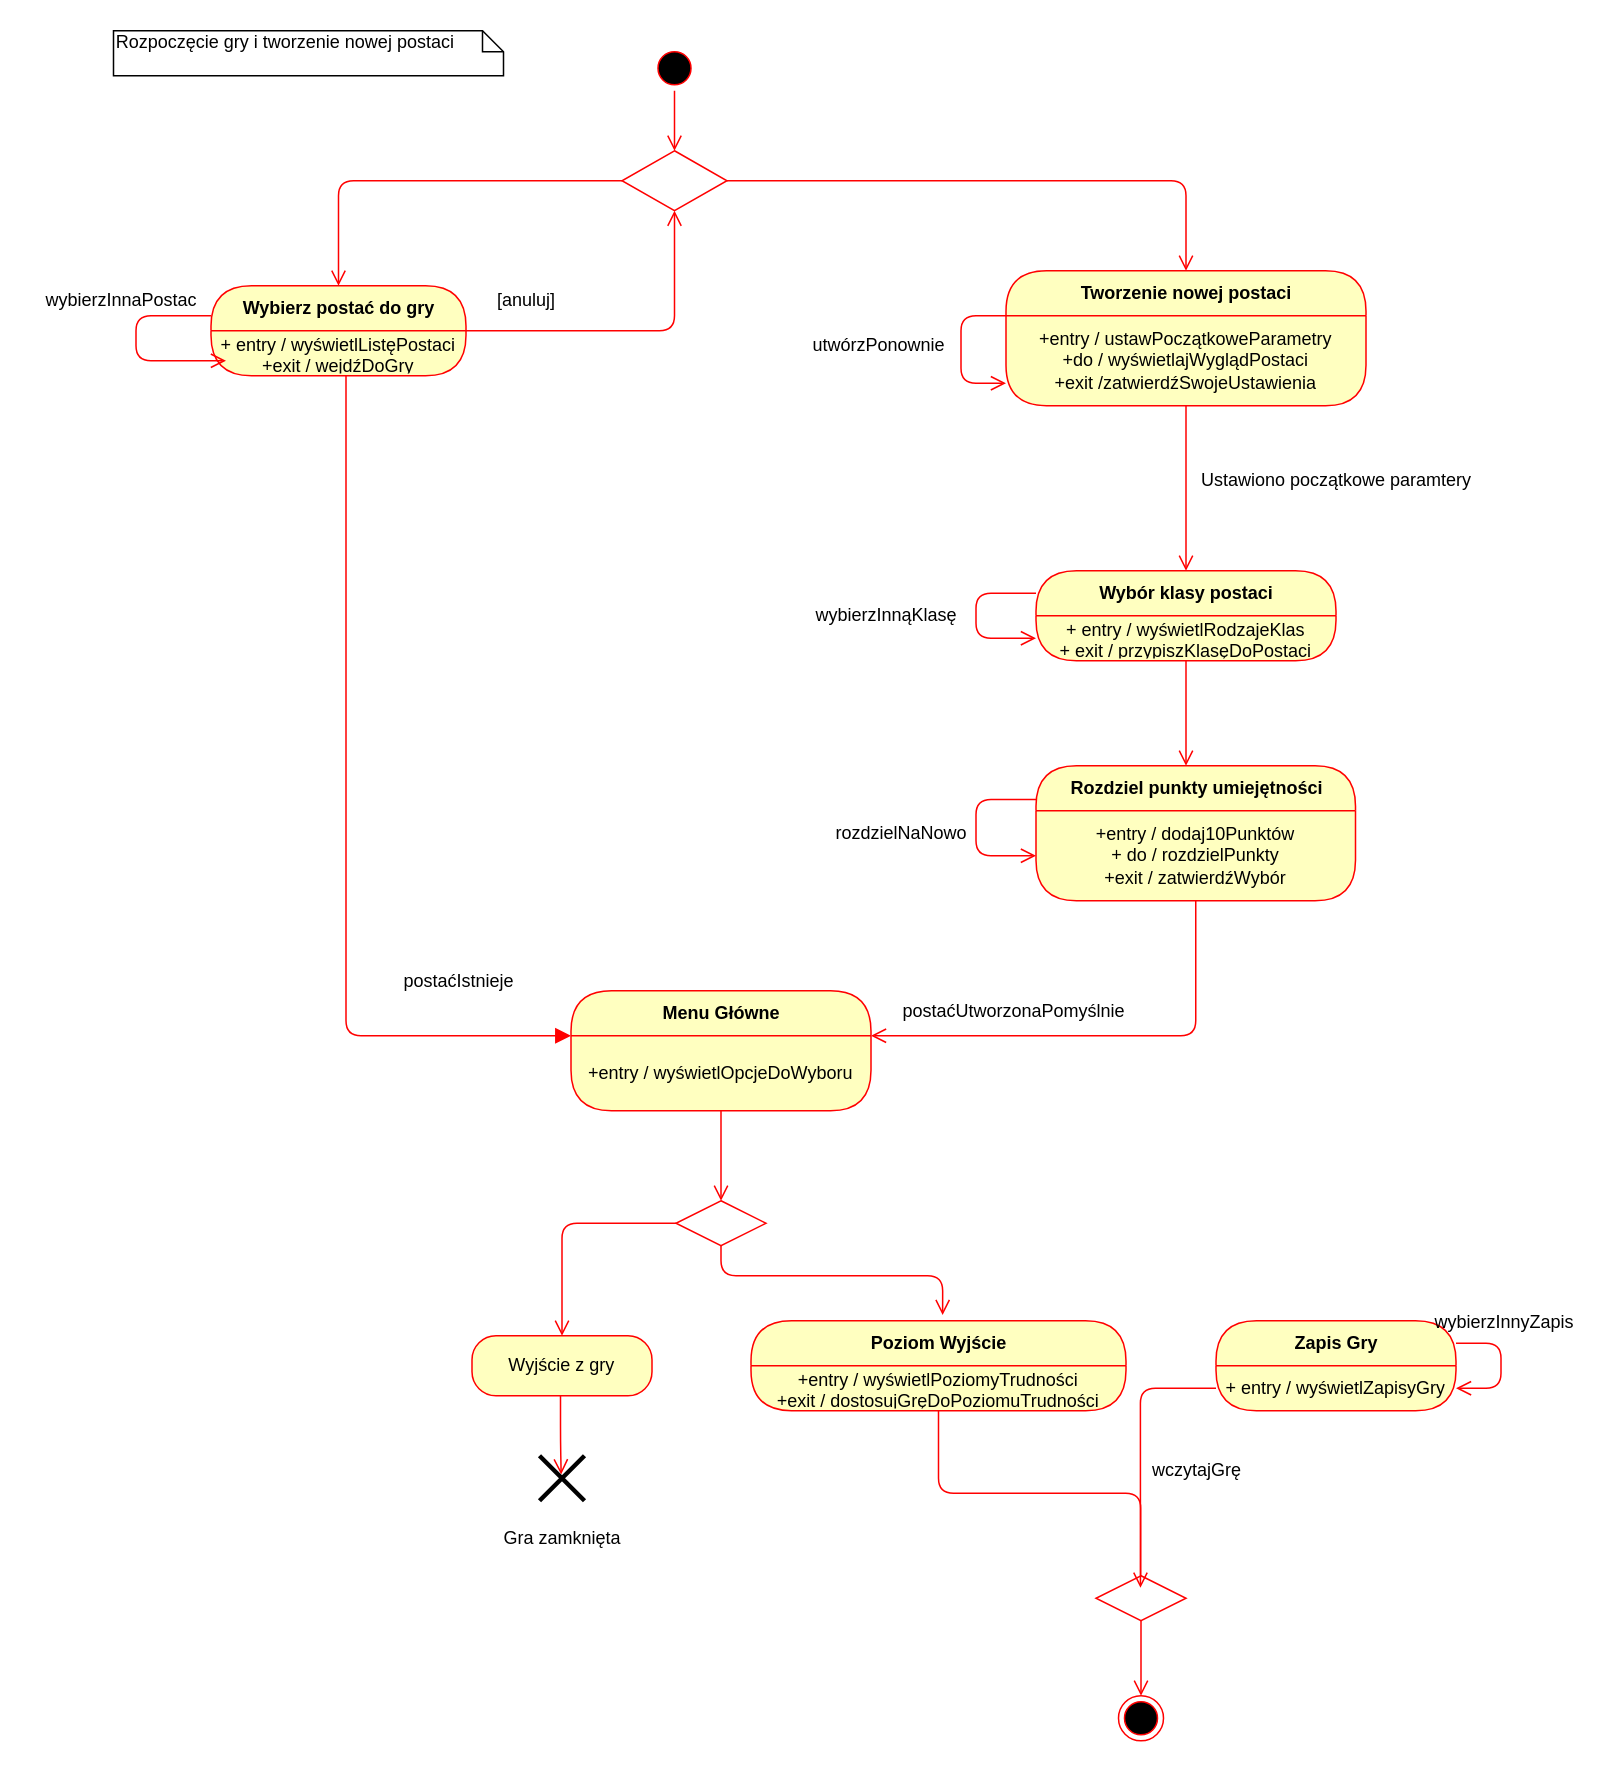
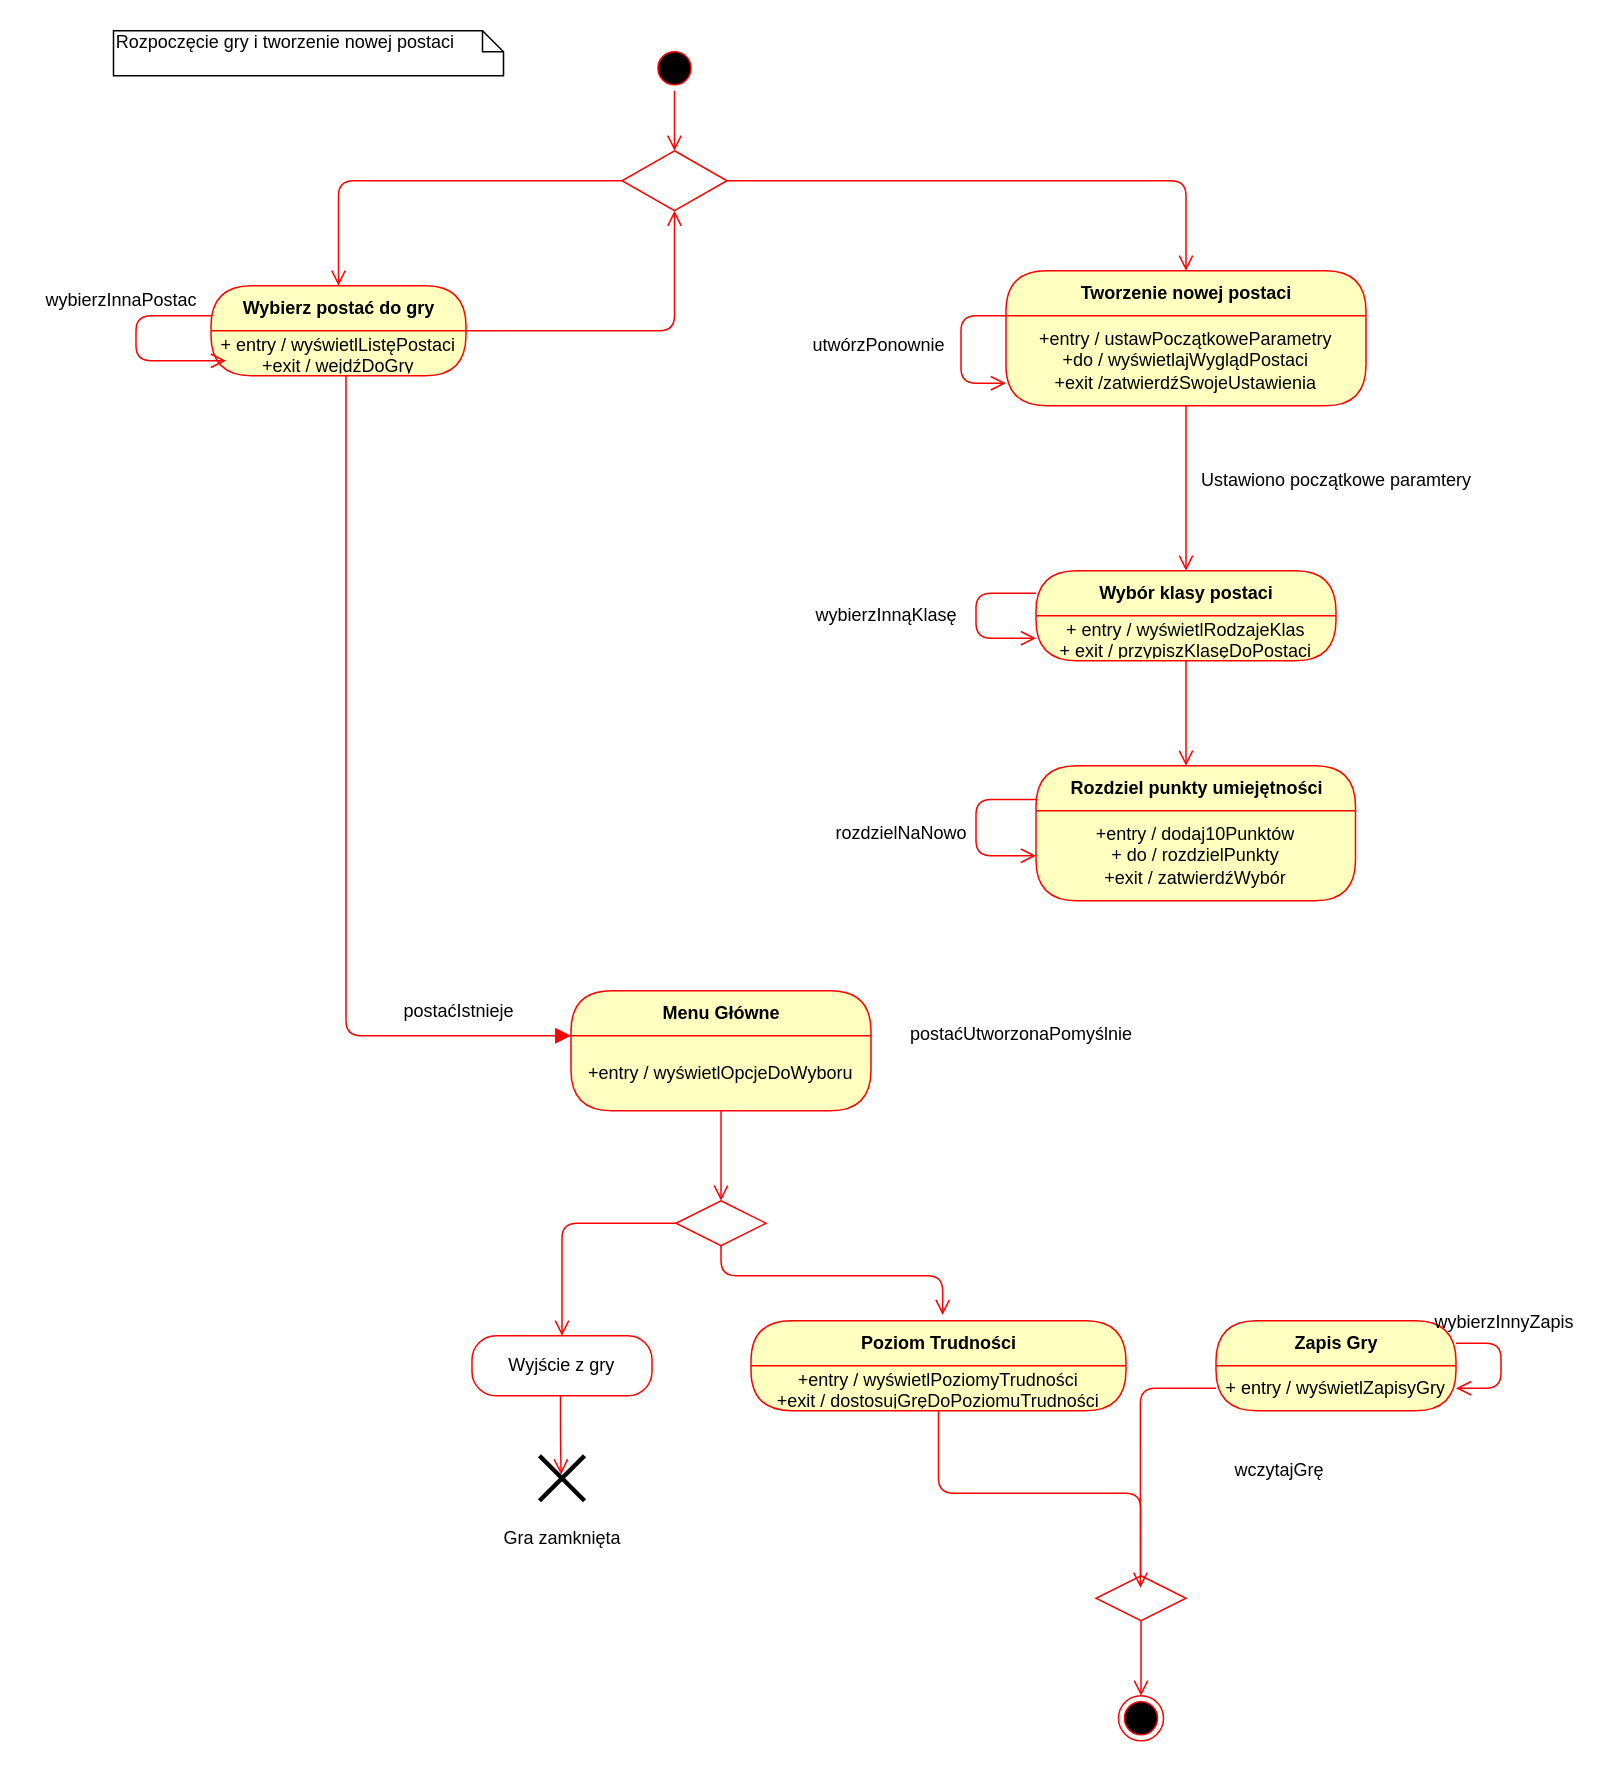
(526, 301) -> none
(458, 982) -> (458, 1012)
(1013, 1012) -> (1021, 1034)
(1097, 1036) -> none
(939, 1343) -> (939, 1343)
(562, 1366) -> (562, 1366)
(1196, 1471) -> (1278, 1471)
